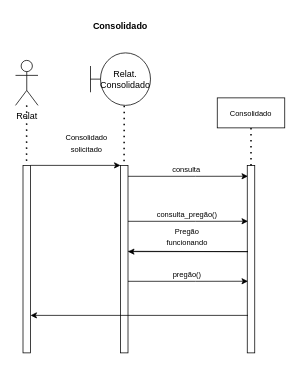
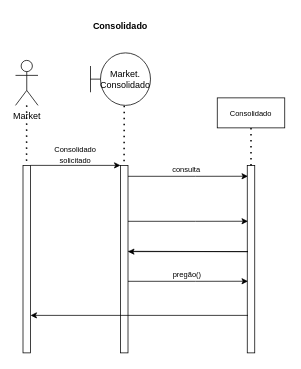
(125, 79) -> (125, 79)
(27, 116) -> (27, 116)
(87, 143) -> (75, 154)
(187, 214) -> none
(187, 237) -> none
